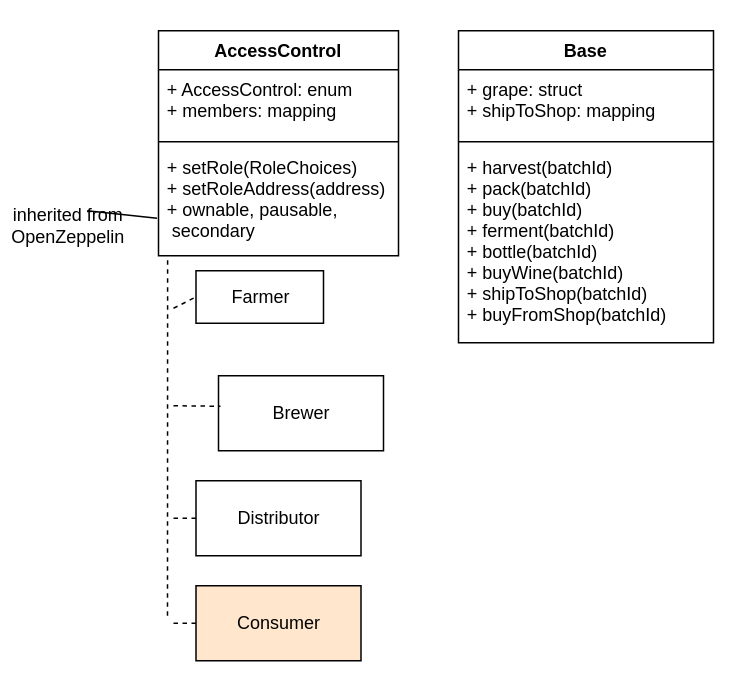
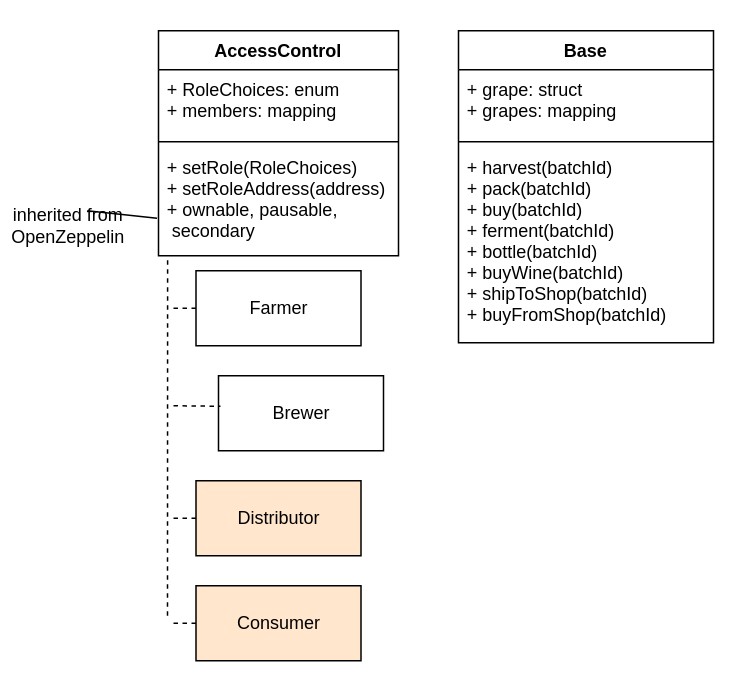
(263, 90) -> (251, 90)
(535, 90) -> (535, 90)
(260, 297) -> (278, 308)
(278, 518) -> (278, 518)
